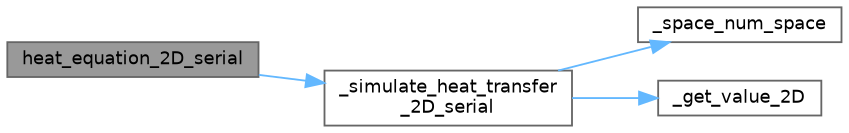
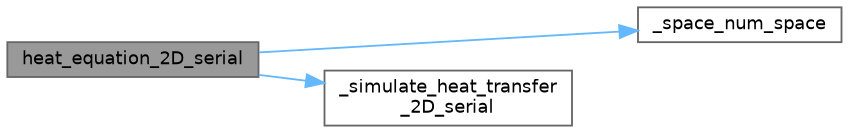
(604, 59) -> (439, 42)
(740, 98) -> none
